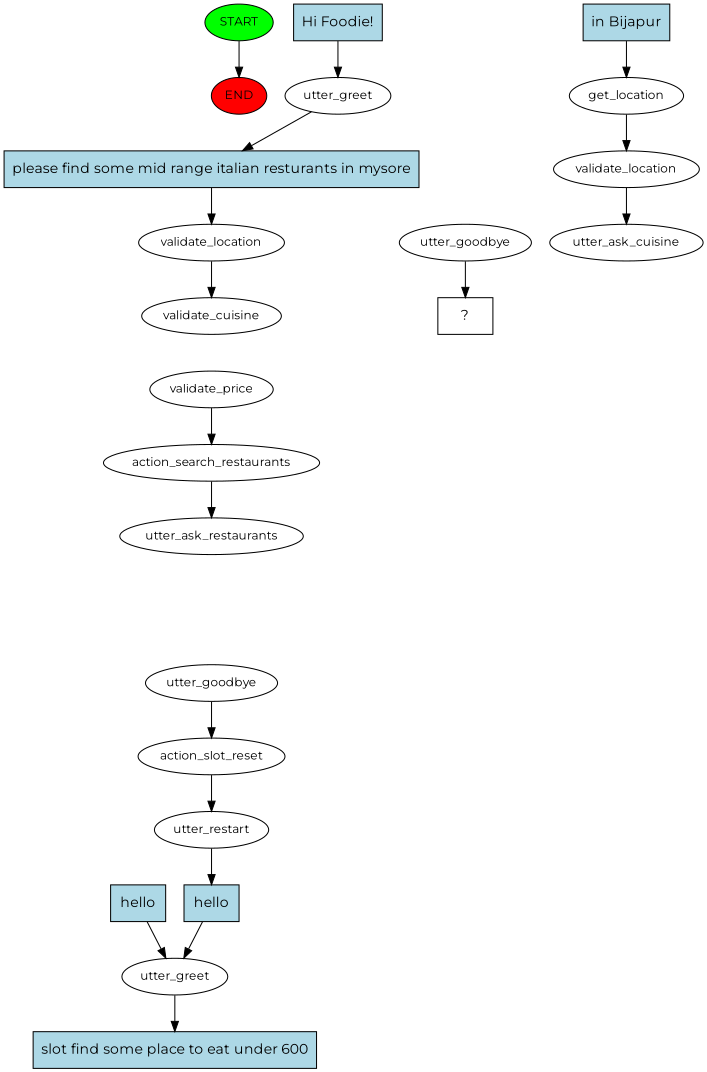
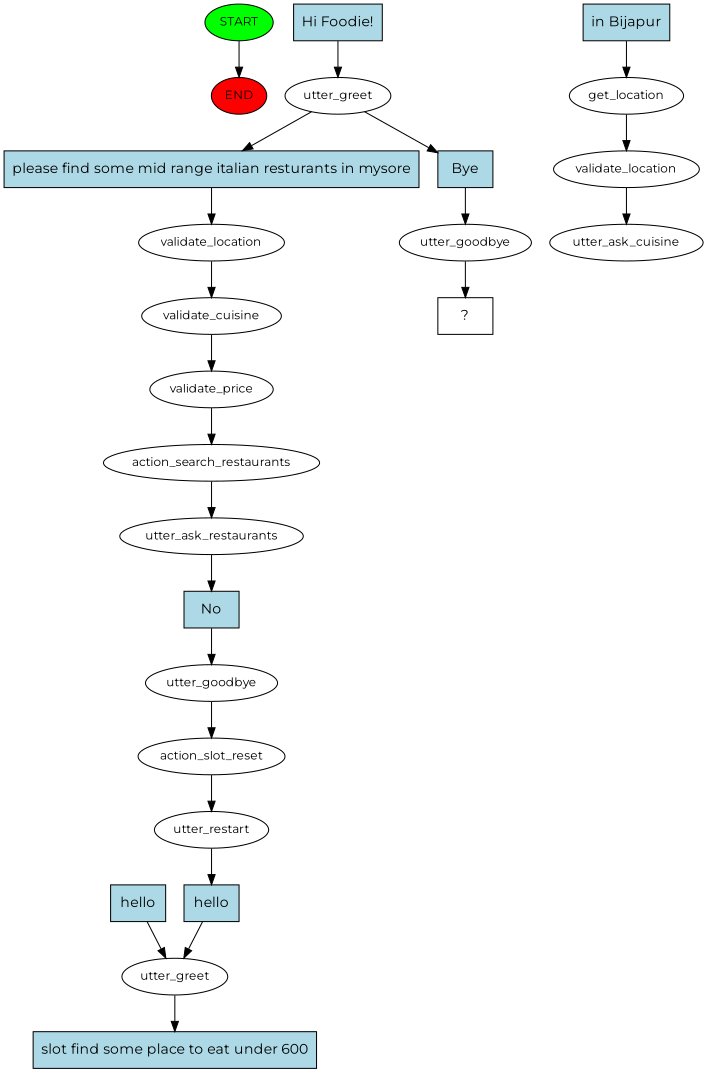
none -> (465, 169)
none -> (212, 348)
none -> (212, 610)
